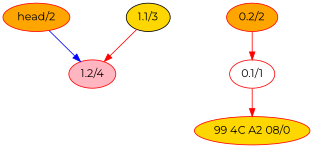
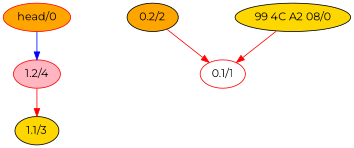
(36, 17) -> (37, 17)
(252, 17) -> (153, 17)
(123, 43) -> (37, 99)
(252, 99) -> (259, 44)
(252, 131) -> (293, 17)
